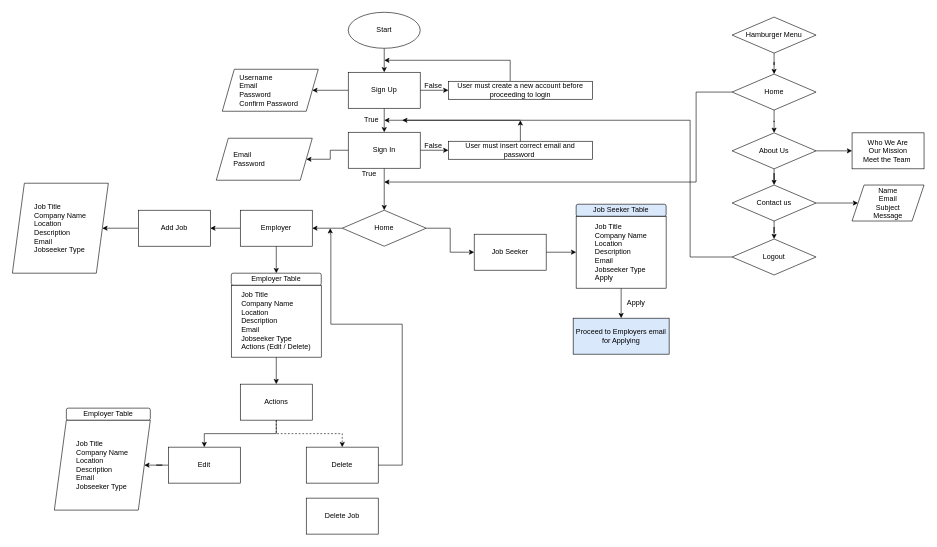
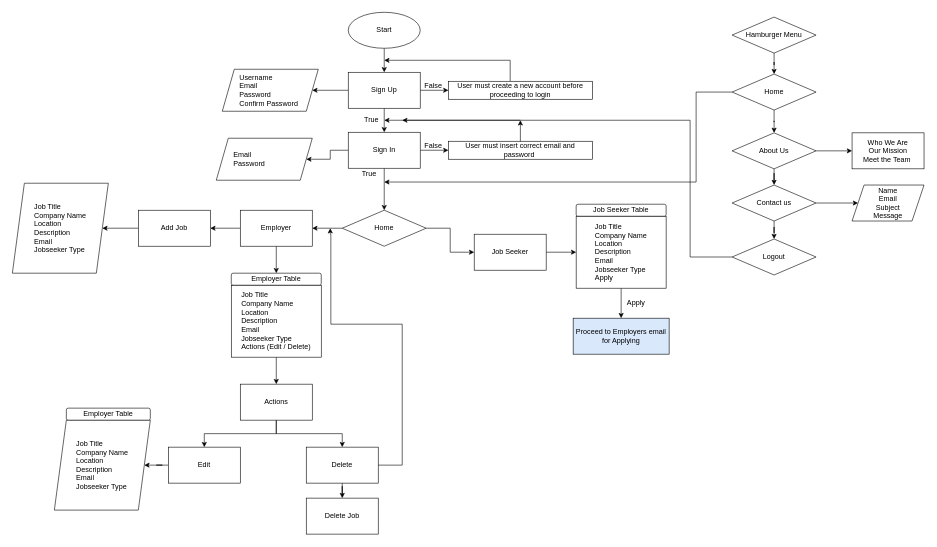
(621, 210) -> (621, 210)
(313, 434) -> (313, 434)
none -> (342, 492)
